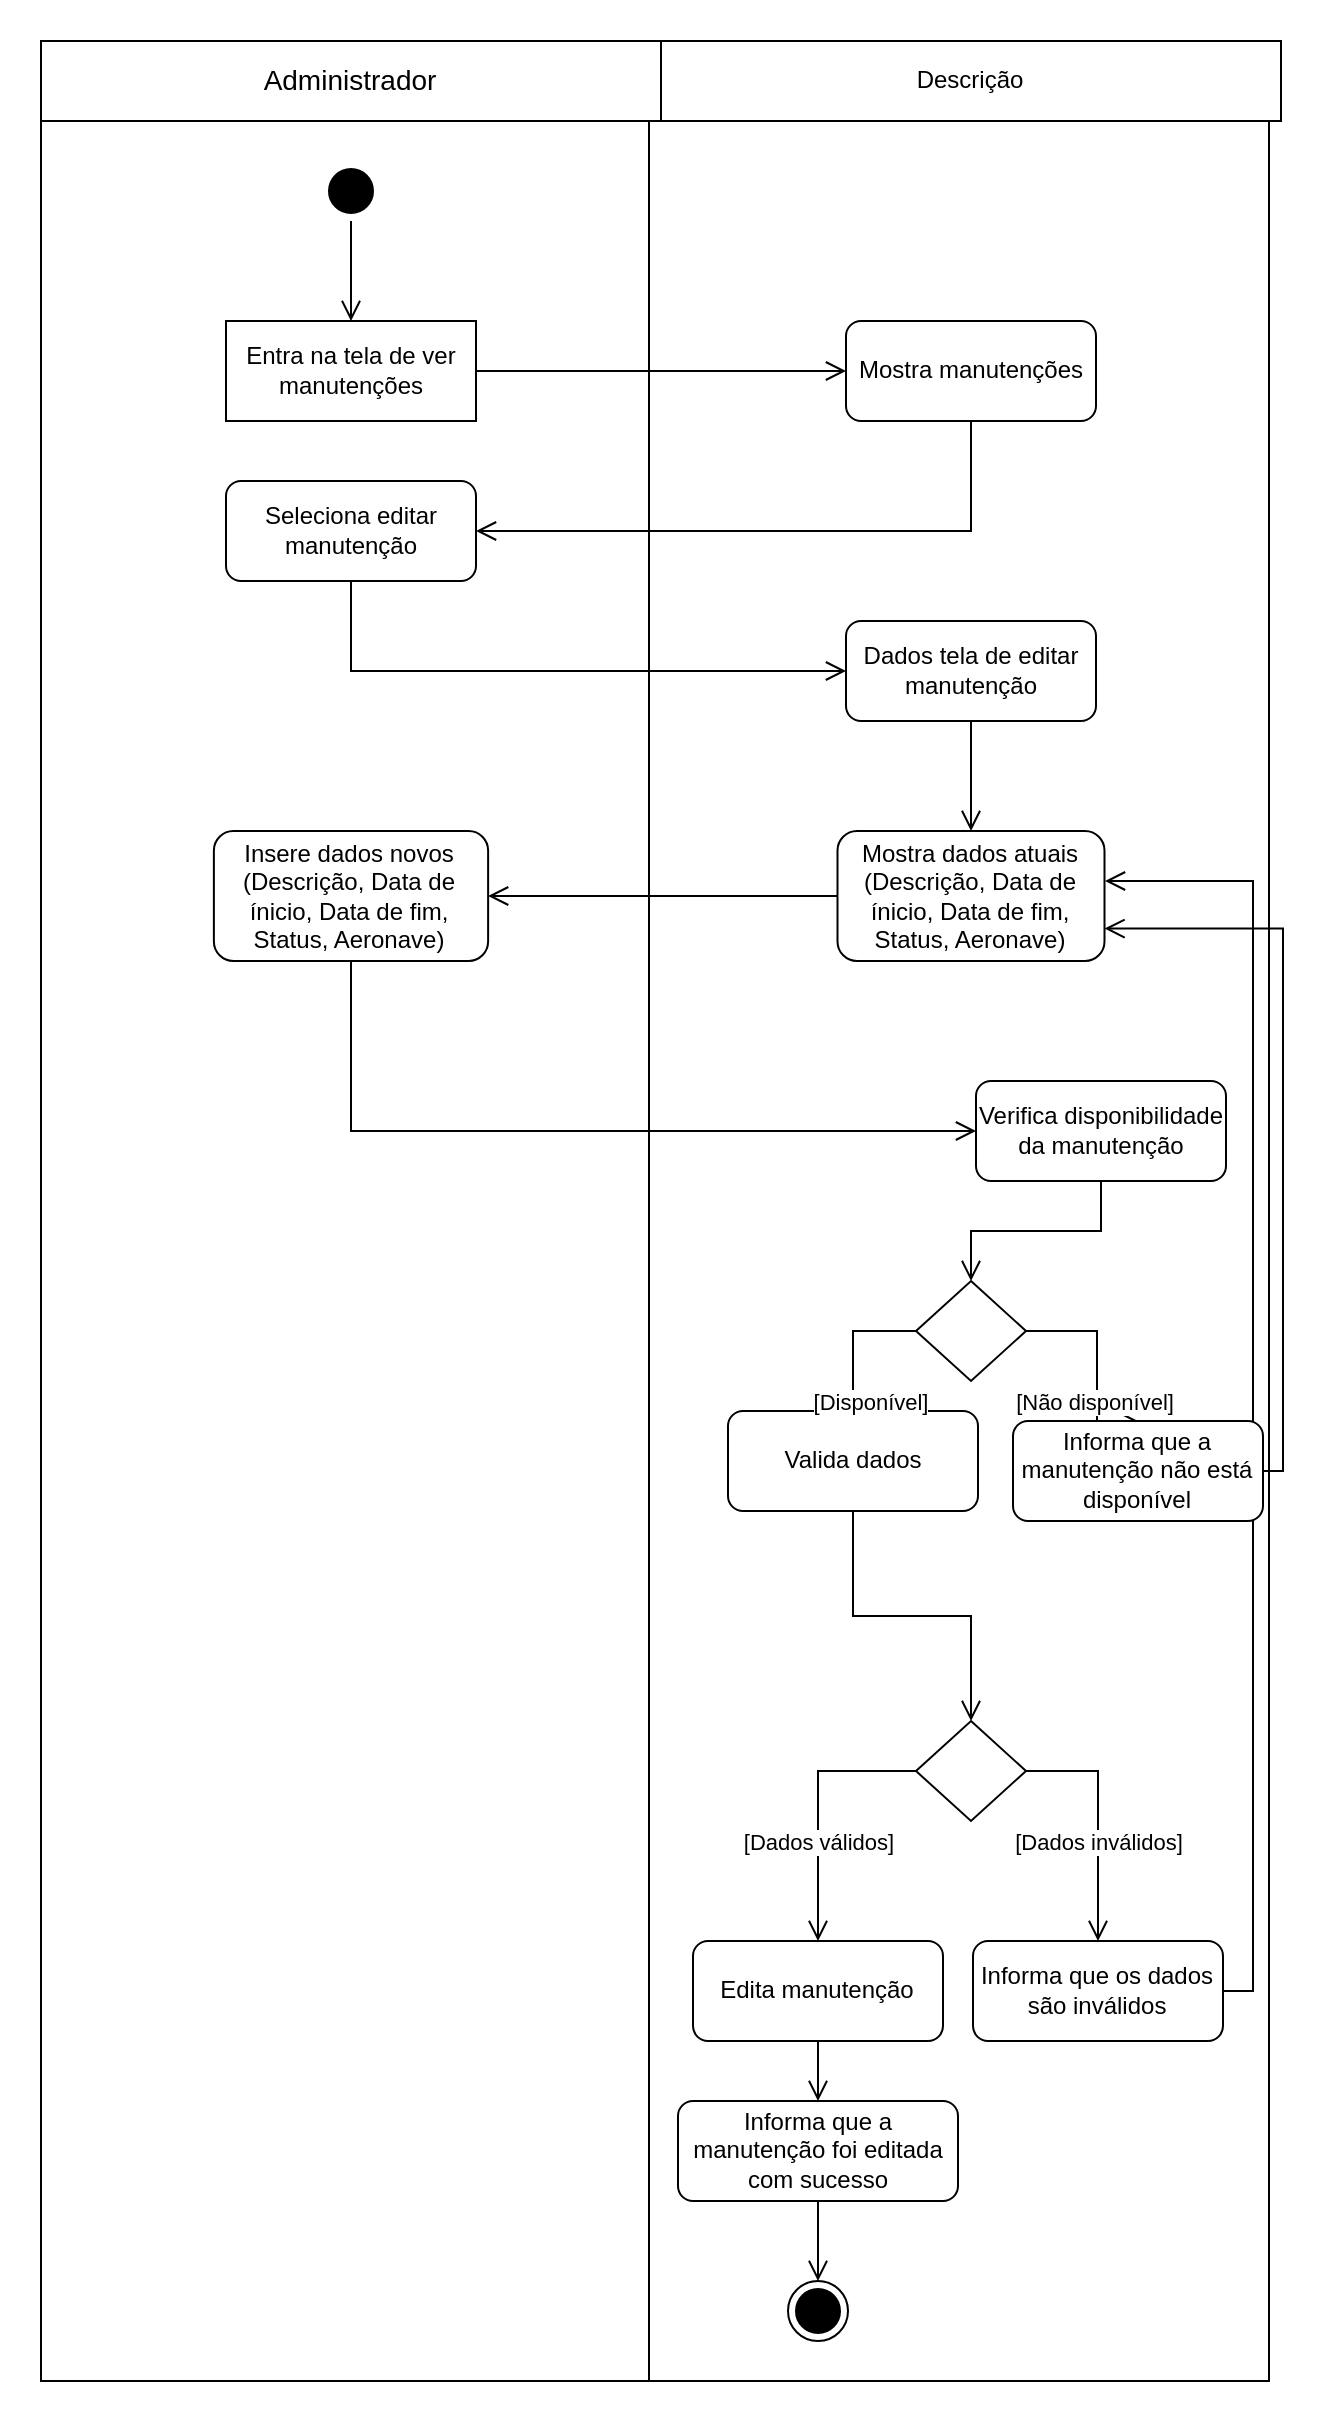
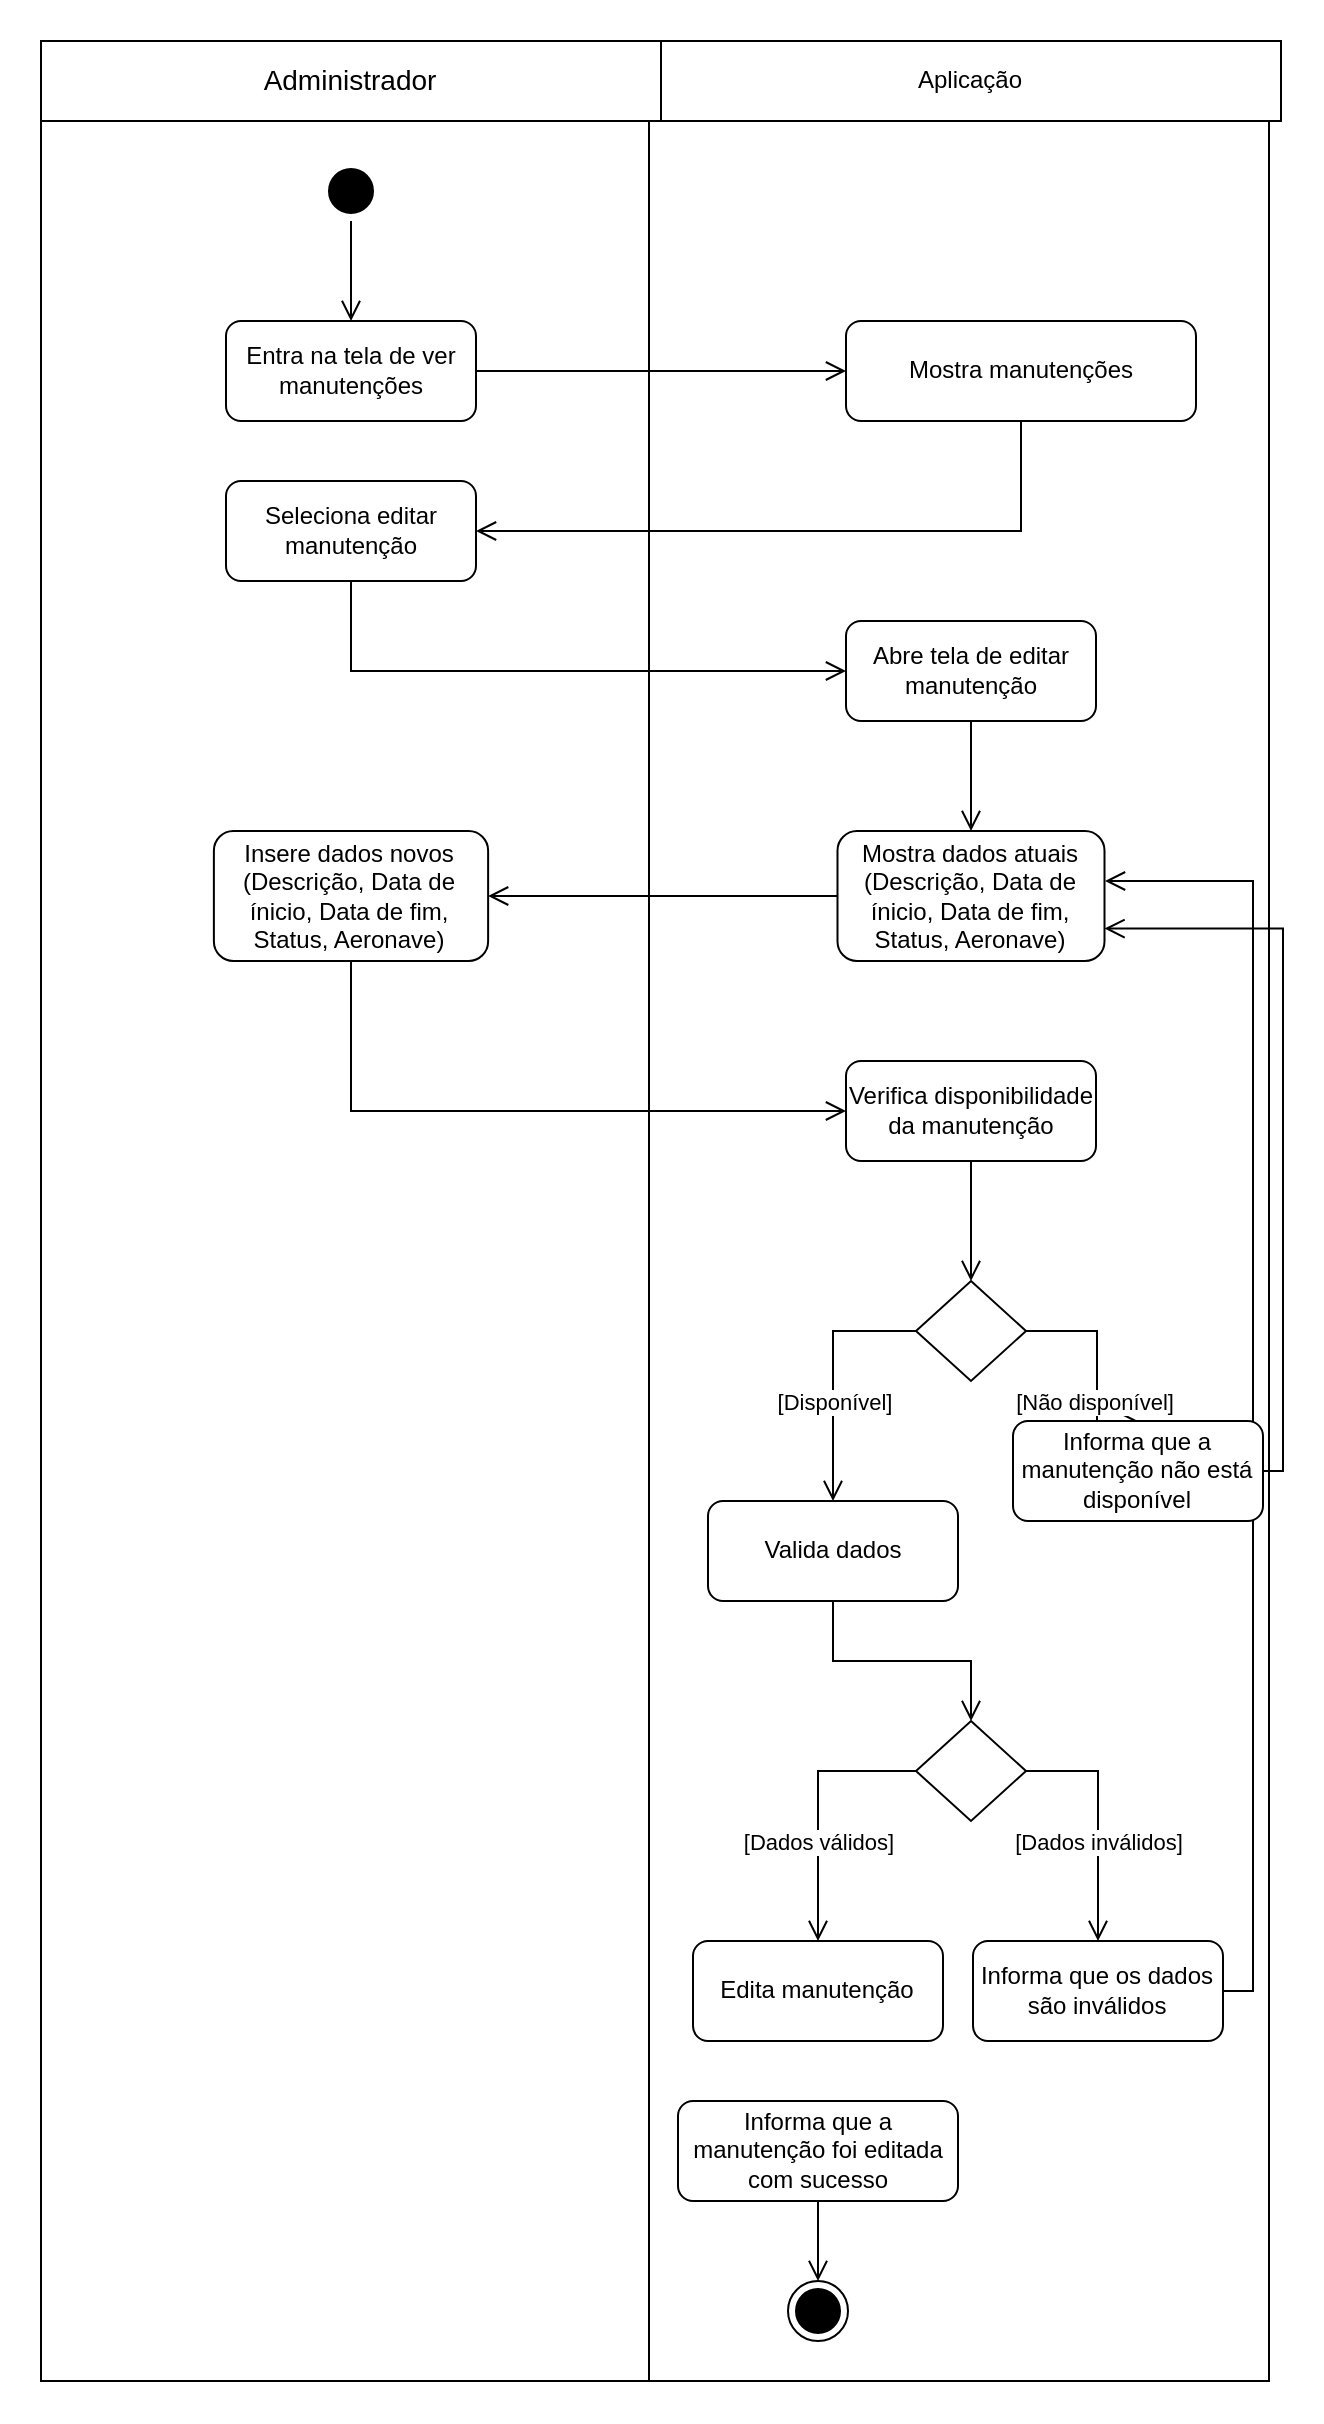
(971, 81) -> (971, 81)
(351, 371) -> (351, 371)
(971, 371) -> (1021, 371)
(972, 671) -> (972, 671)
(1101, 1131) -> (971, 1111)
(853, 1461) -> (833, 1551)
(818, 2068) -> none
